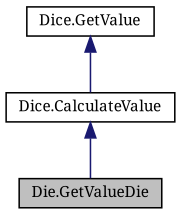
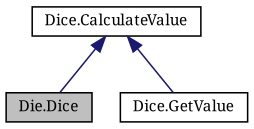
(90, 72) -> (155, 71)
(90, 193) -> (49, 107)
